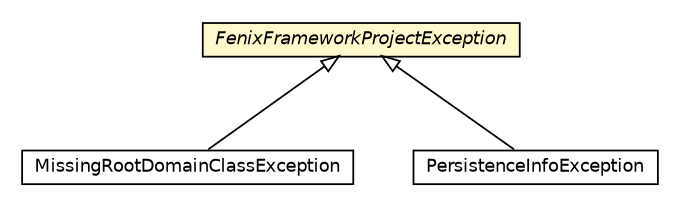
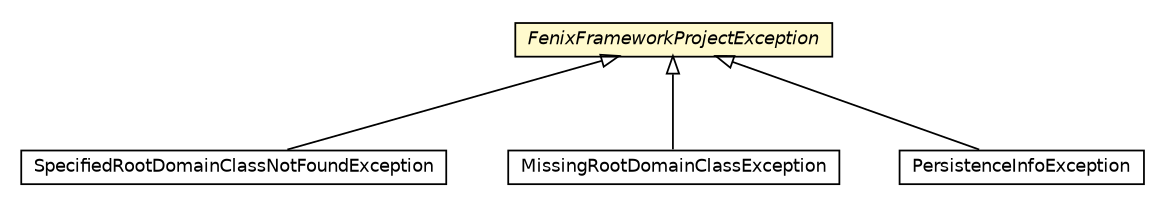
none -> (234, 166)
